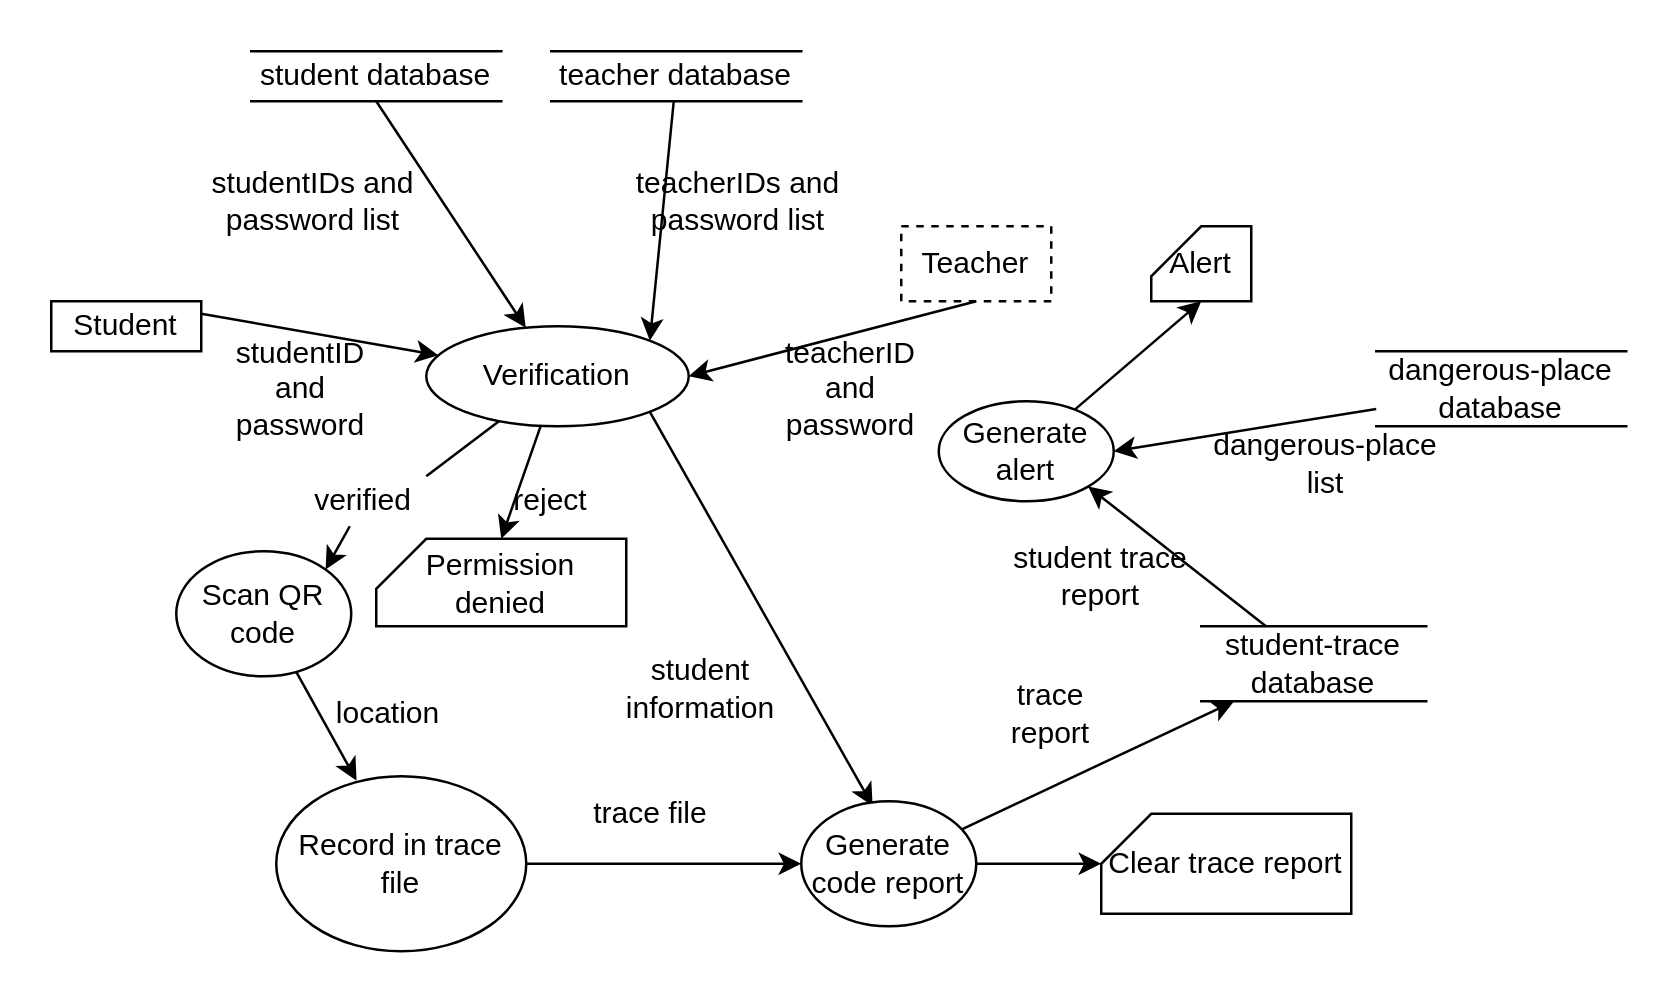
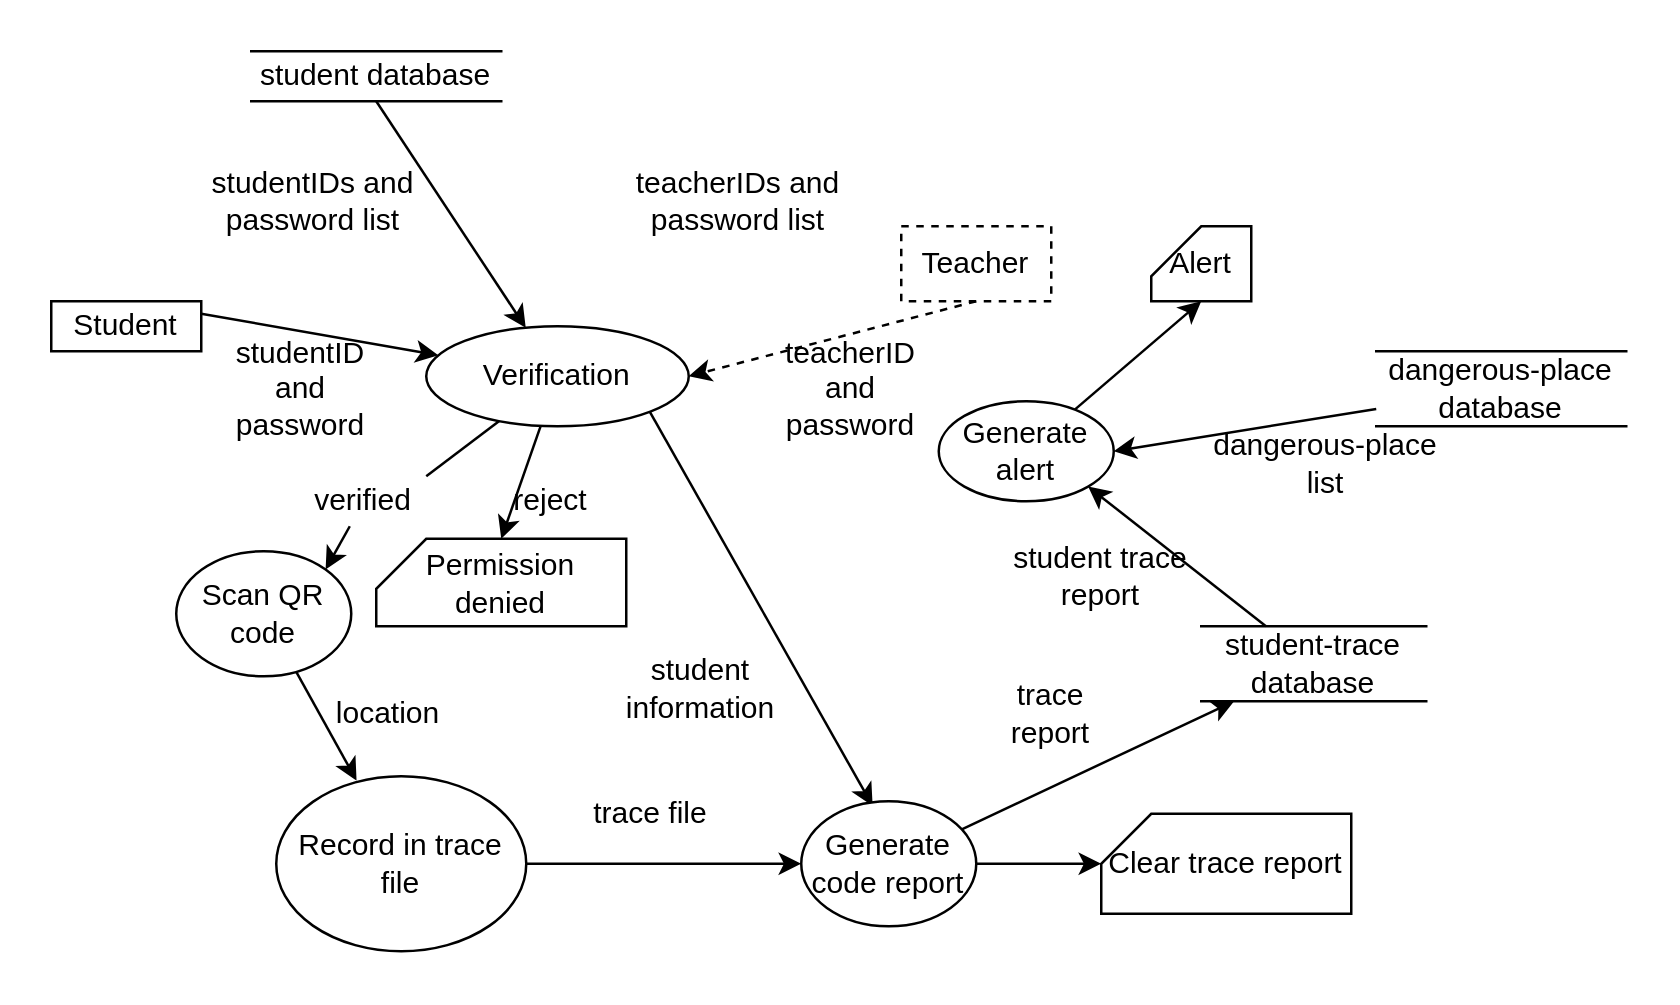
(676, 76) -> none
(662, 215) -> none
(879, 327) -> (879, 327)
